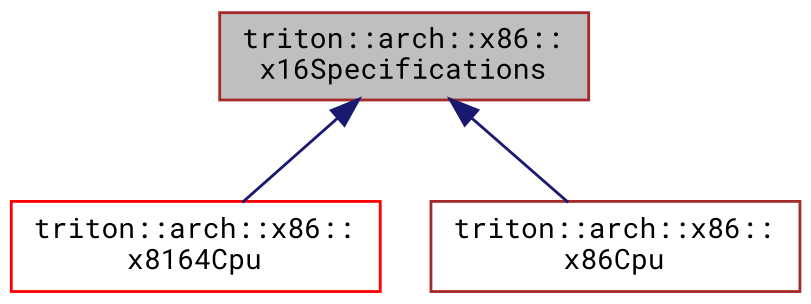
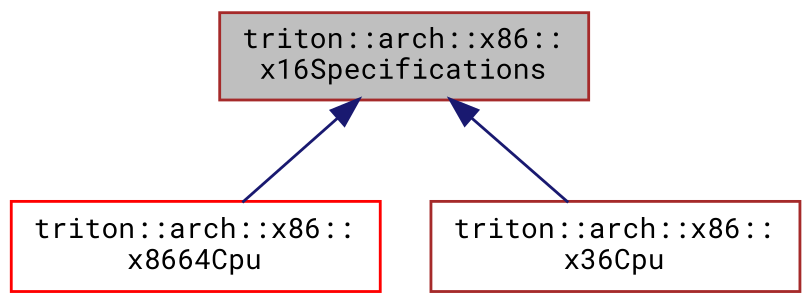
(196, 246) -> (196, 246)
(615, 246) -> (615, 246)
